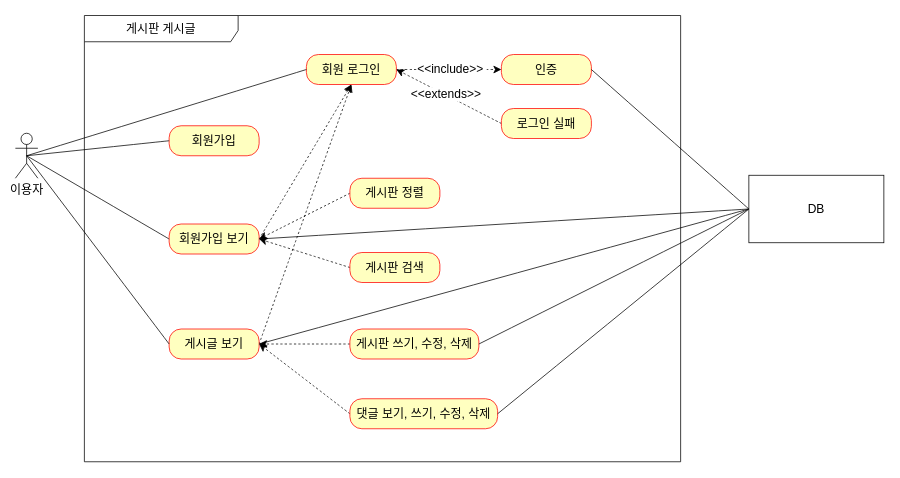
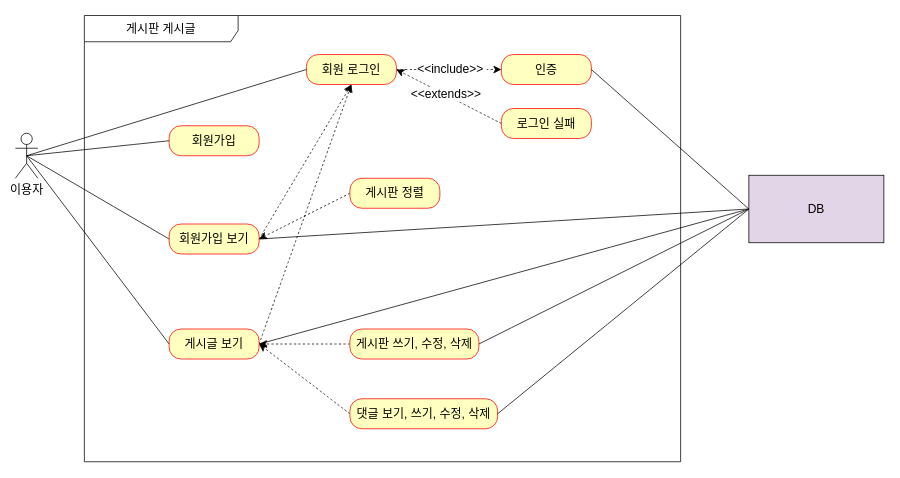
(816, 209) -> (816, 209)
(325, 260) -> none
(395, 267) -> none
